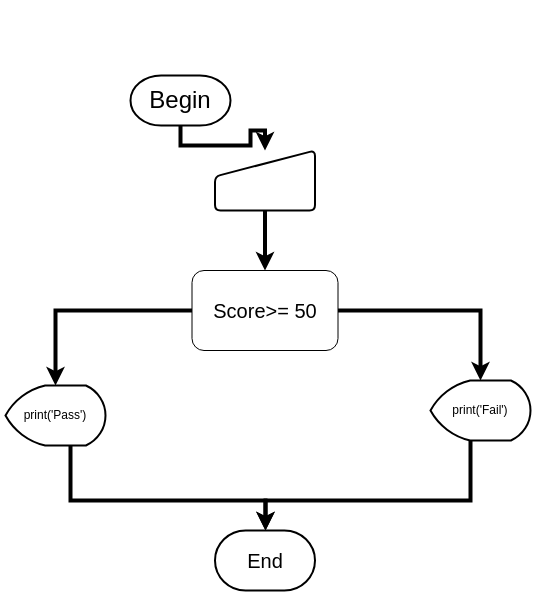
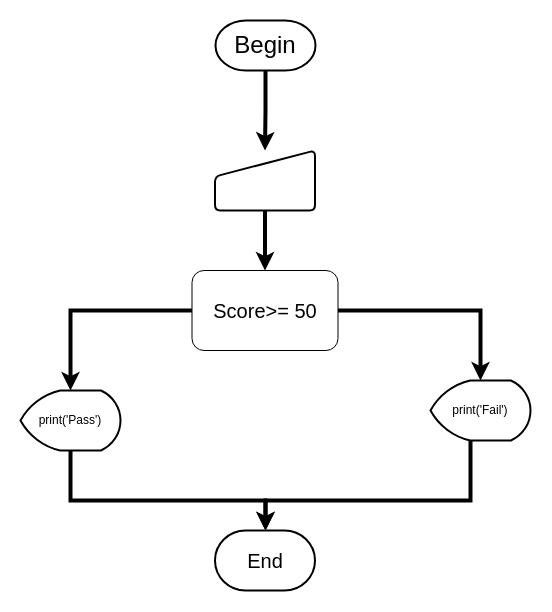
(181, 101) -> (266, 46)
(56, 416) -> (71, 421)
